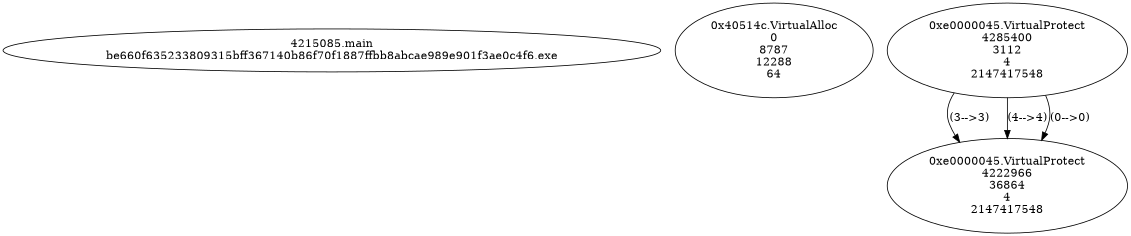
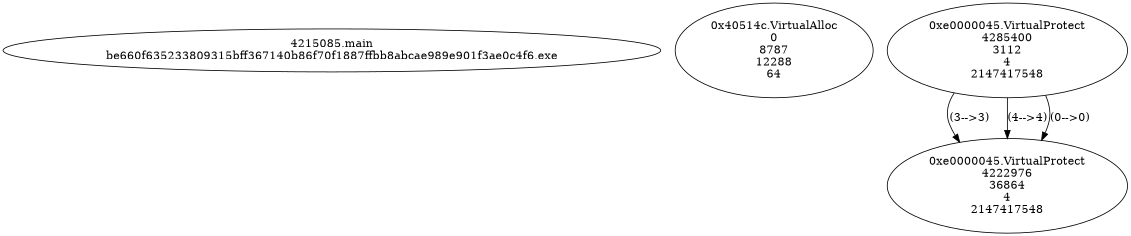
(1007, 186) -> (1007, 186)
